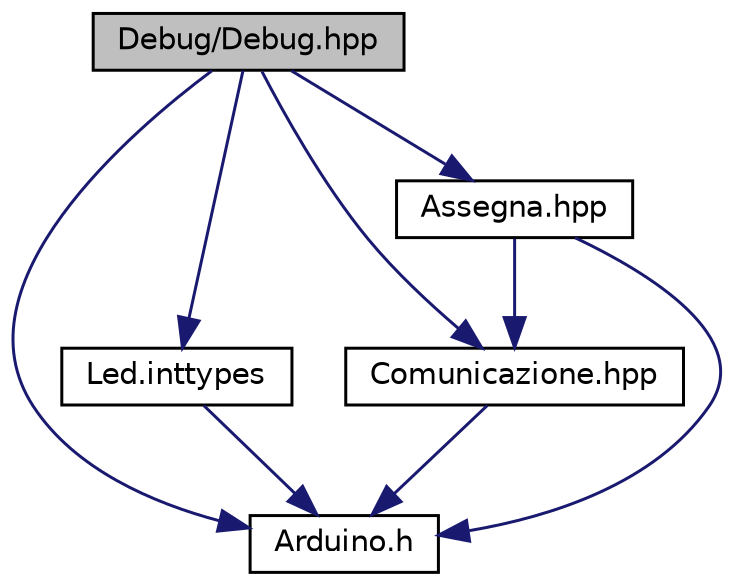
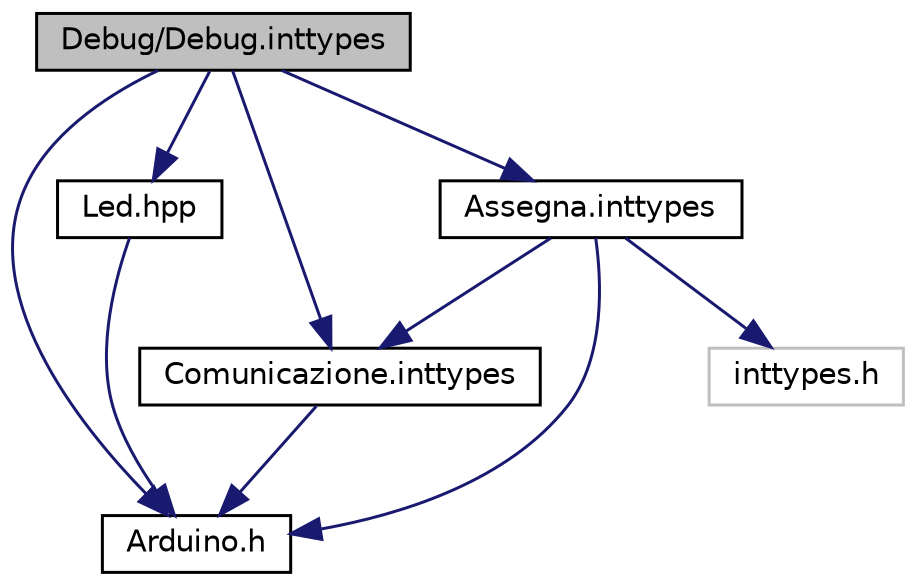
(249, 42) -> (223, 42)
(515, 209) -> (591, 209)
(177, 377) -> (140, 209)
(515, 377) -> (340, 377)
none -> (806, 377)
